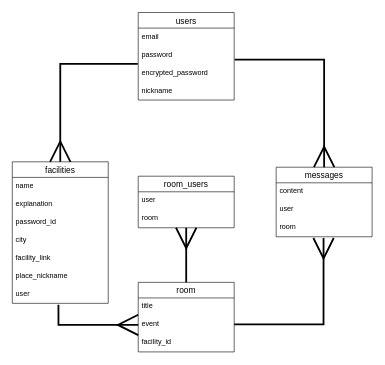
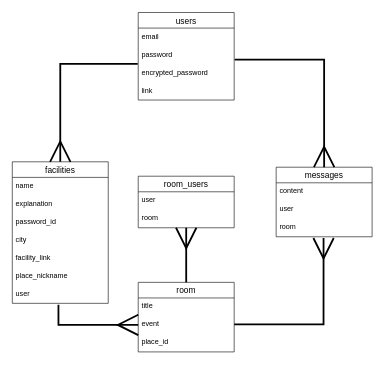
(157, 90) -> (148, 90)
(160, 342) -> (156, 342)
